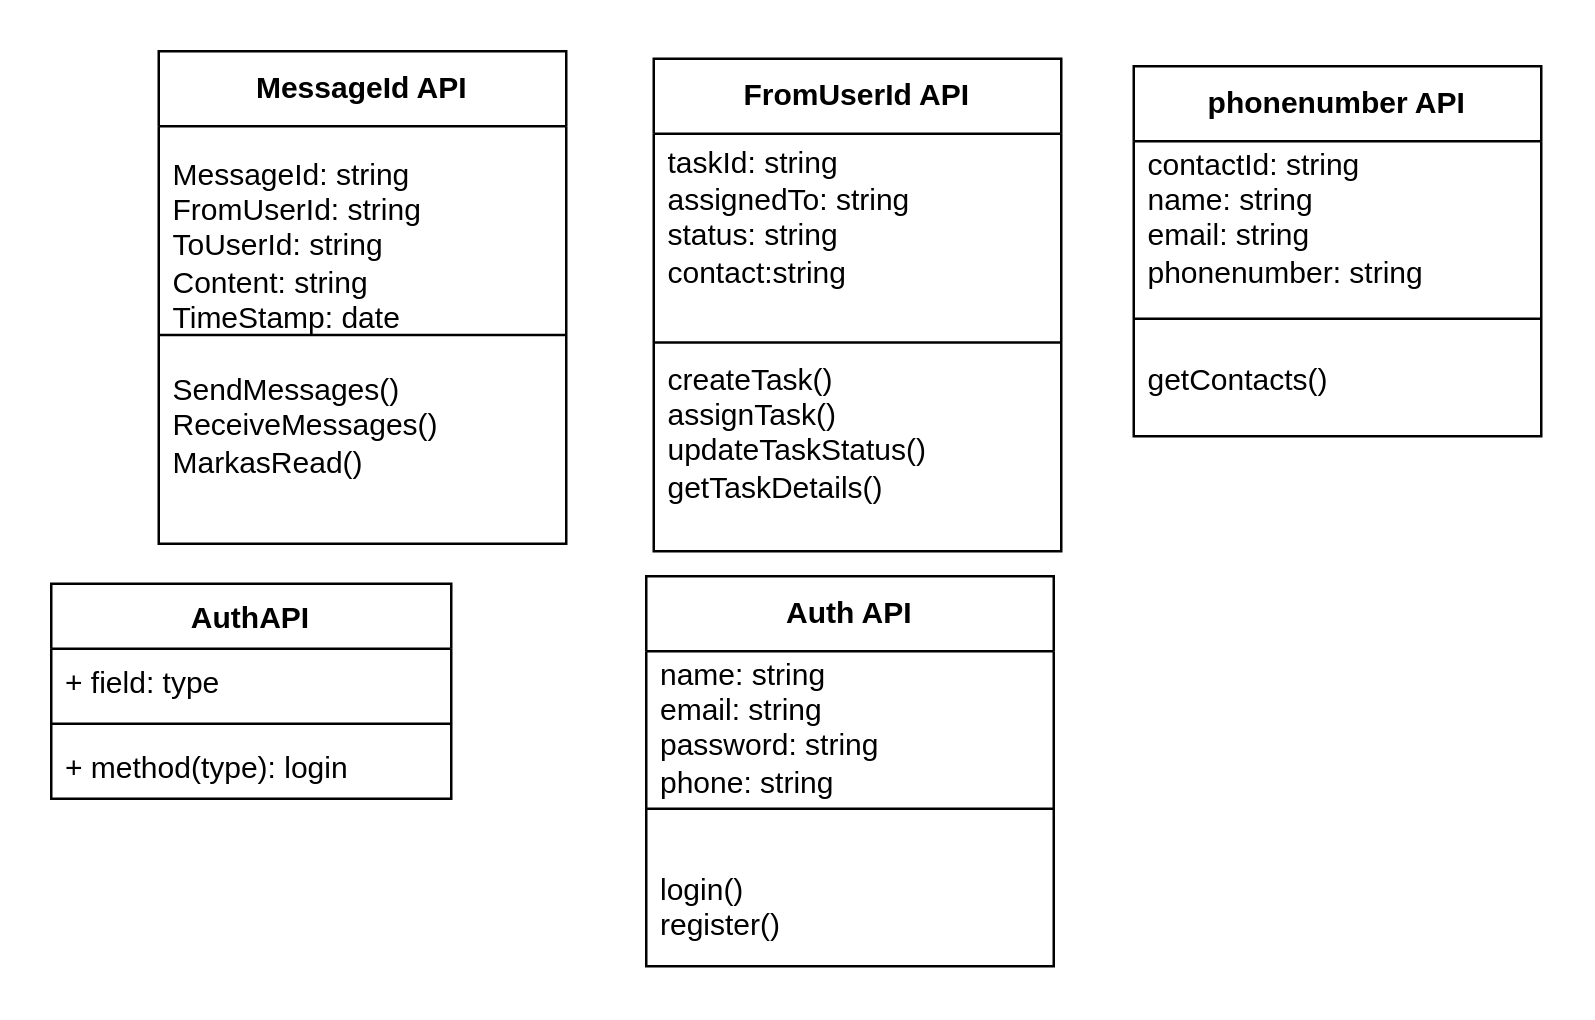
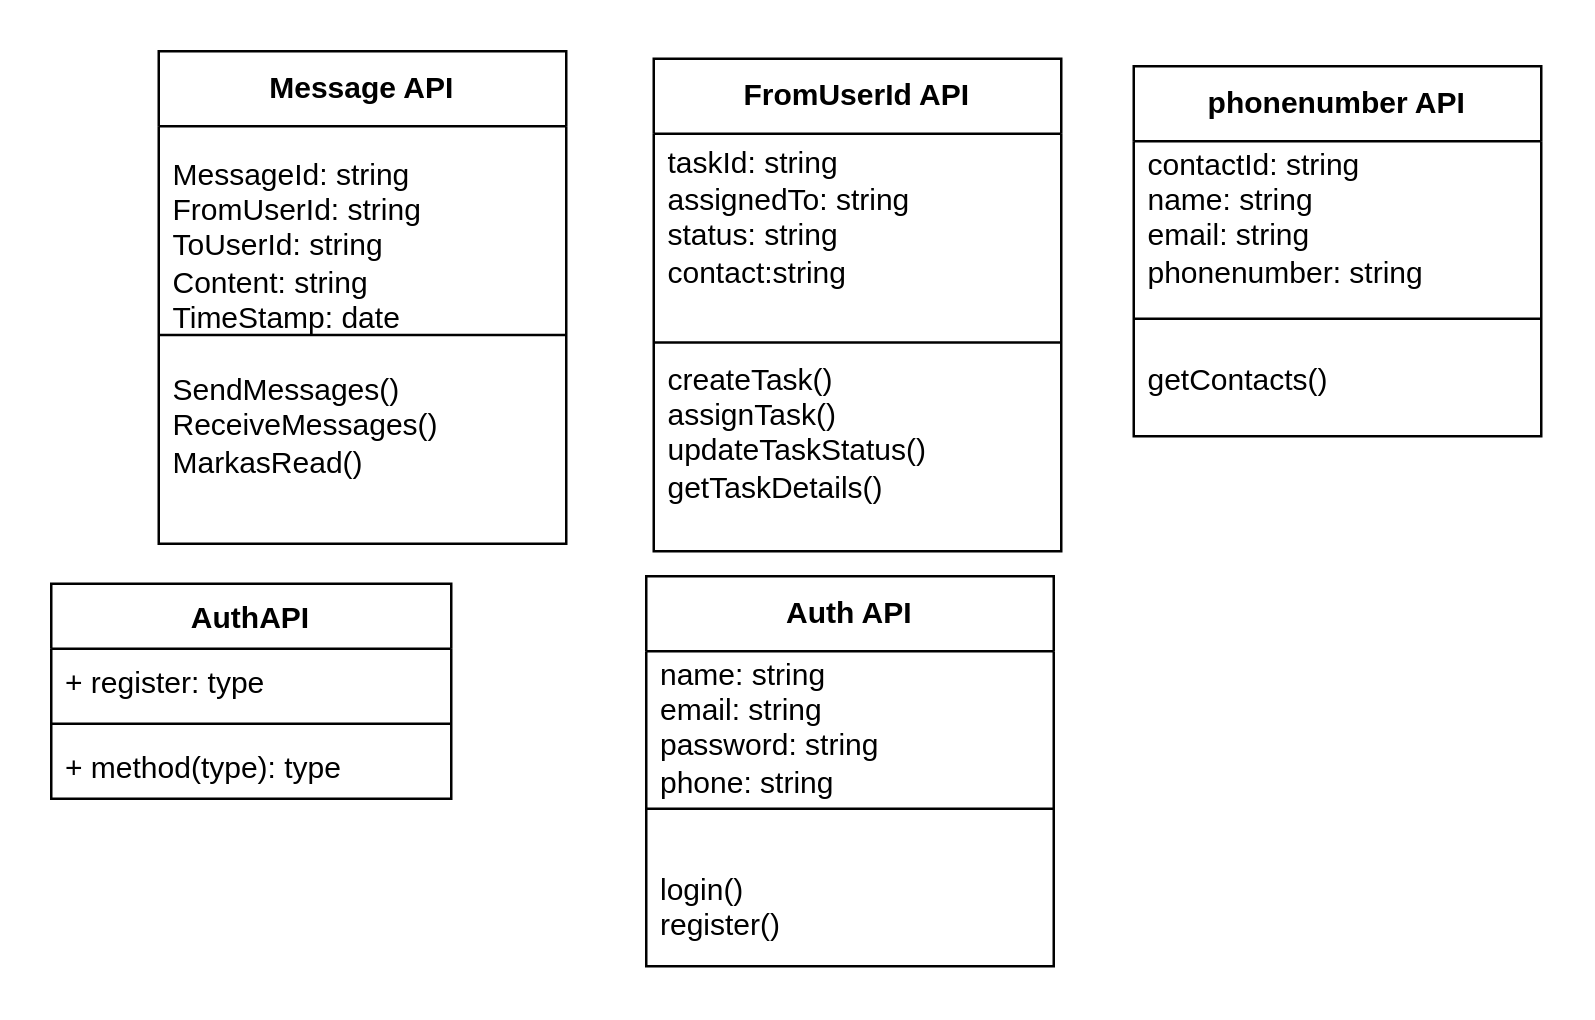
(363, 89) -> (363, 89)
(156, 684) -> (185, 684)
(223, 769) -> (223, 769)
